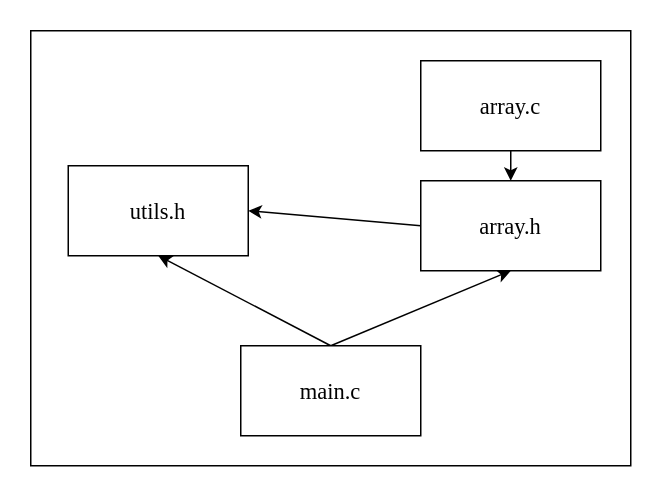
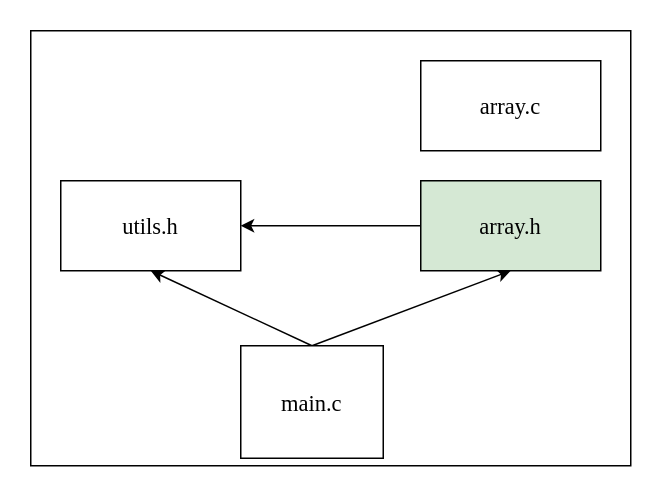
(511, 161) -> none
(158, 211) -> (151, 226)
(511, 226) -> (511, 226)
(331, 391) -> (312, 402)
